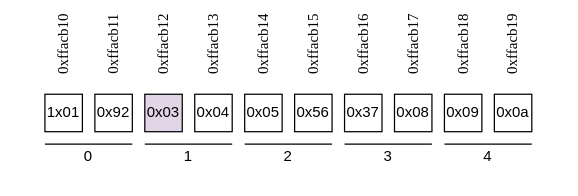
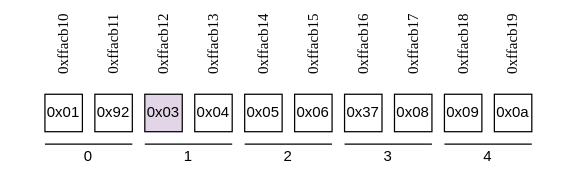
(63, 113) -> (63, 113)
(313, 113) -> (313, 113)
